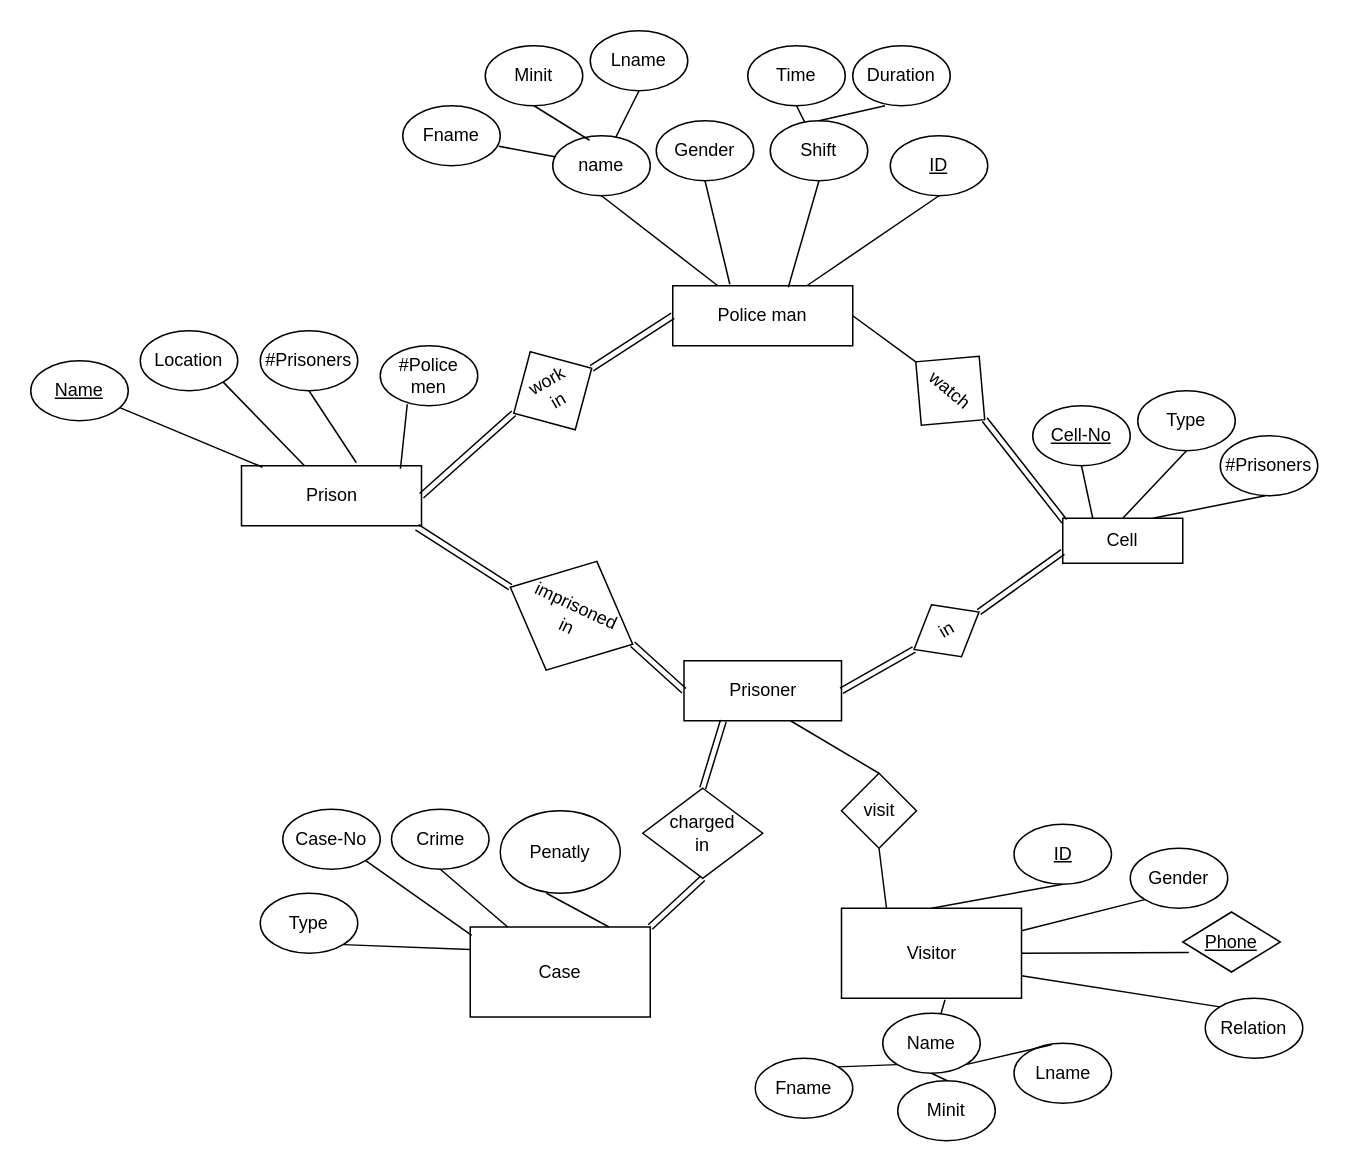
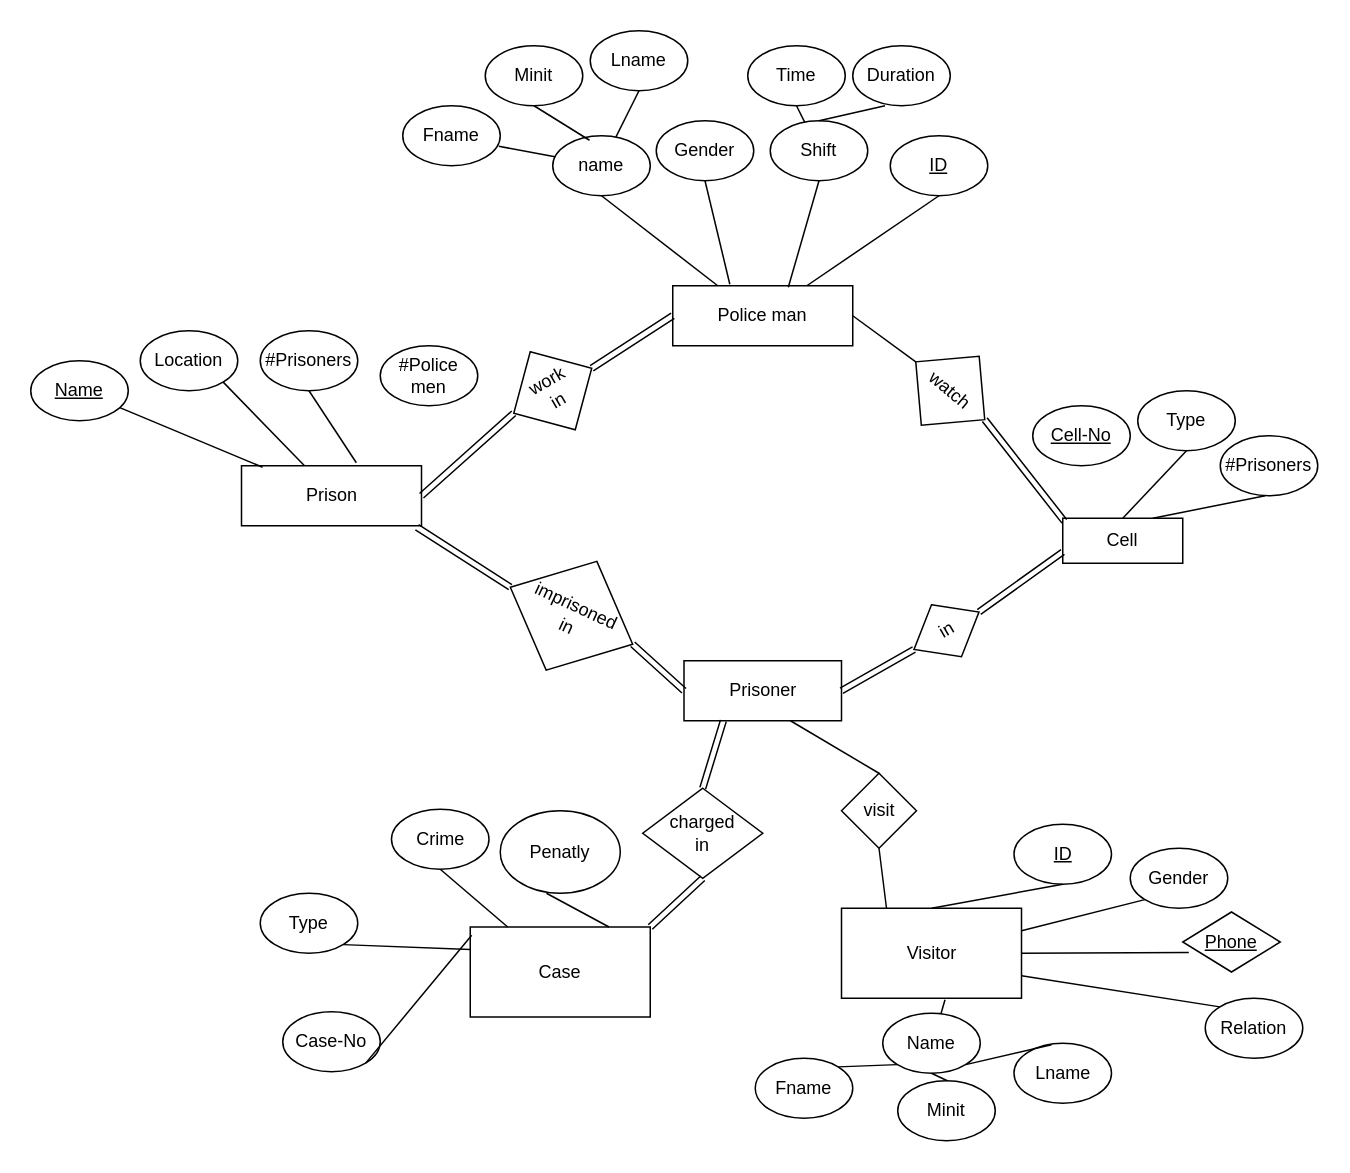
(404, 437) -> none
(1087, 492) -> none
(332, 839) -> (332, 1042)
